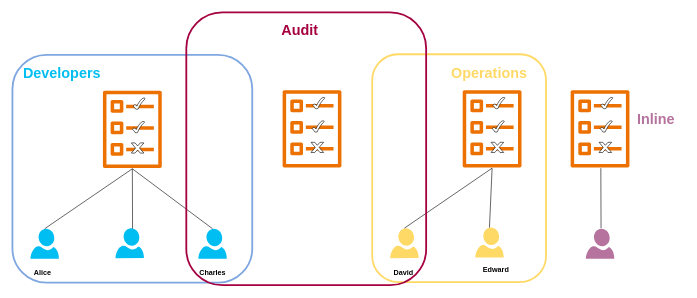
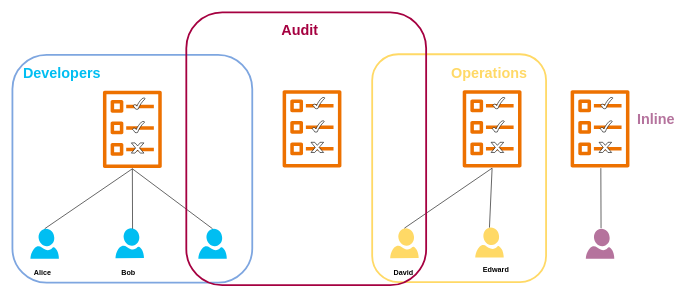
none -> (132, 274)
(210, 274) -> none
